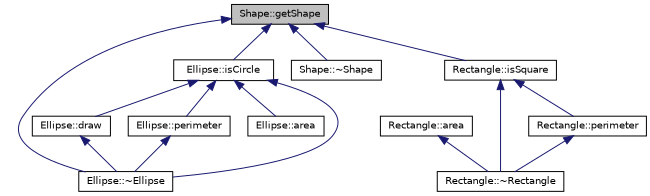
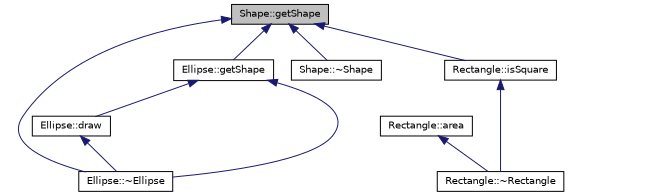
(224, 70) -> (224, 70)
(179, 126) -> none
(286, 126) -> none
(588, 126) -> none
